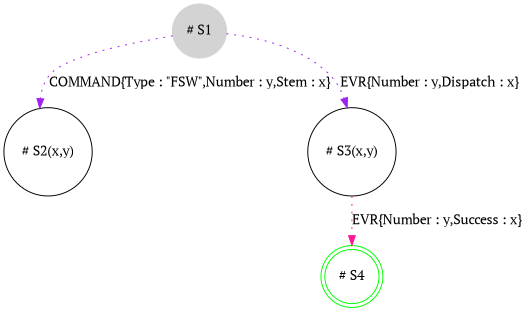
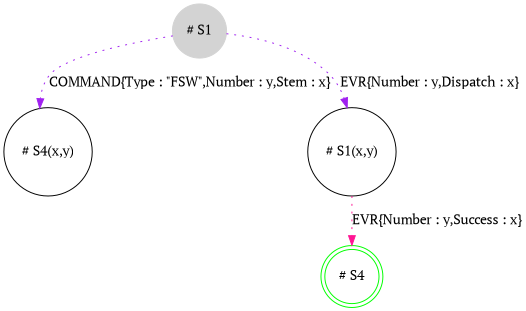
(48, 152) -> (48, 152)
(352, 152) -> (352, 152)
